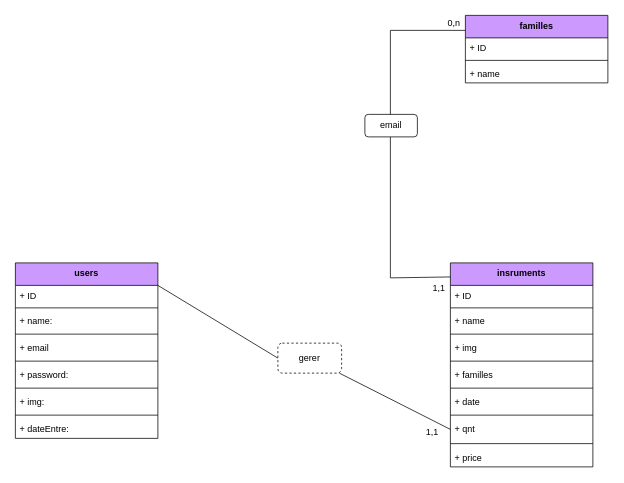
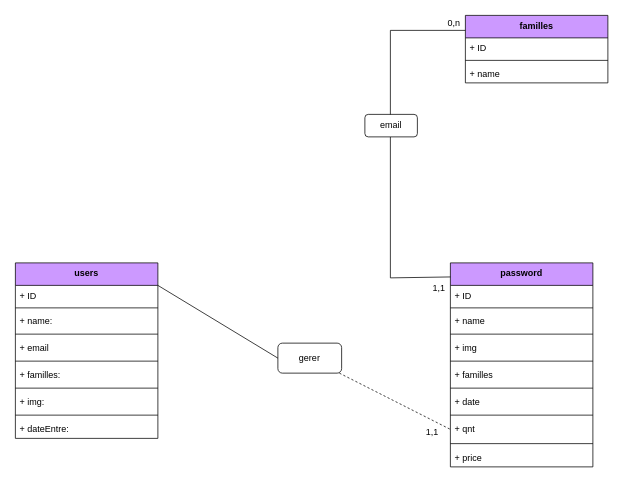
(521, 273) -> (521, 273)
(310, 358) -> (310, 358)
(45, 375) -> (41, 375)
(393, 400) -> (393, 400)
